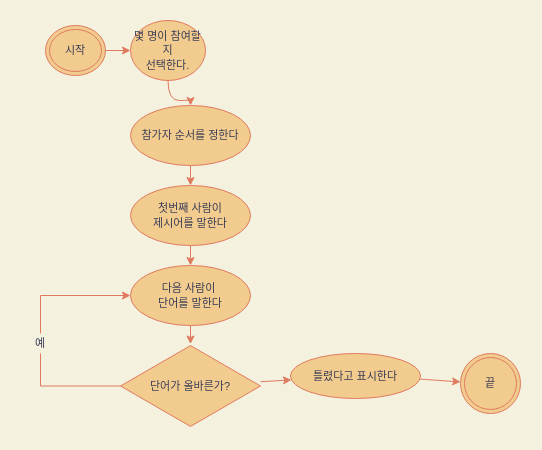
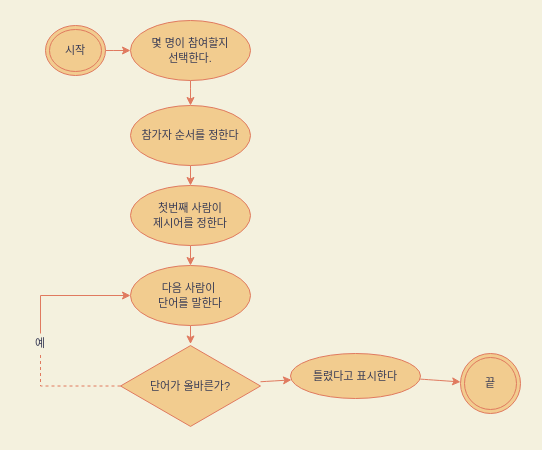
(168, 51) -> (191, 51)
(191, 216) -> (191, 216)
(64, 386) -> (64, 386)
